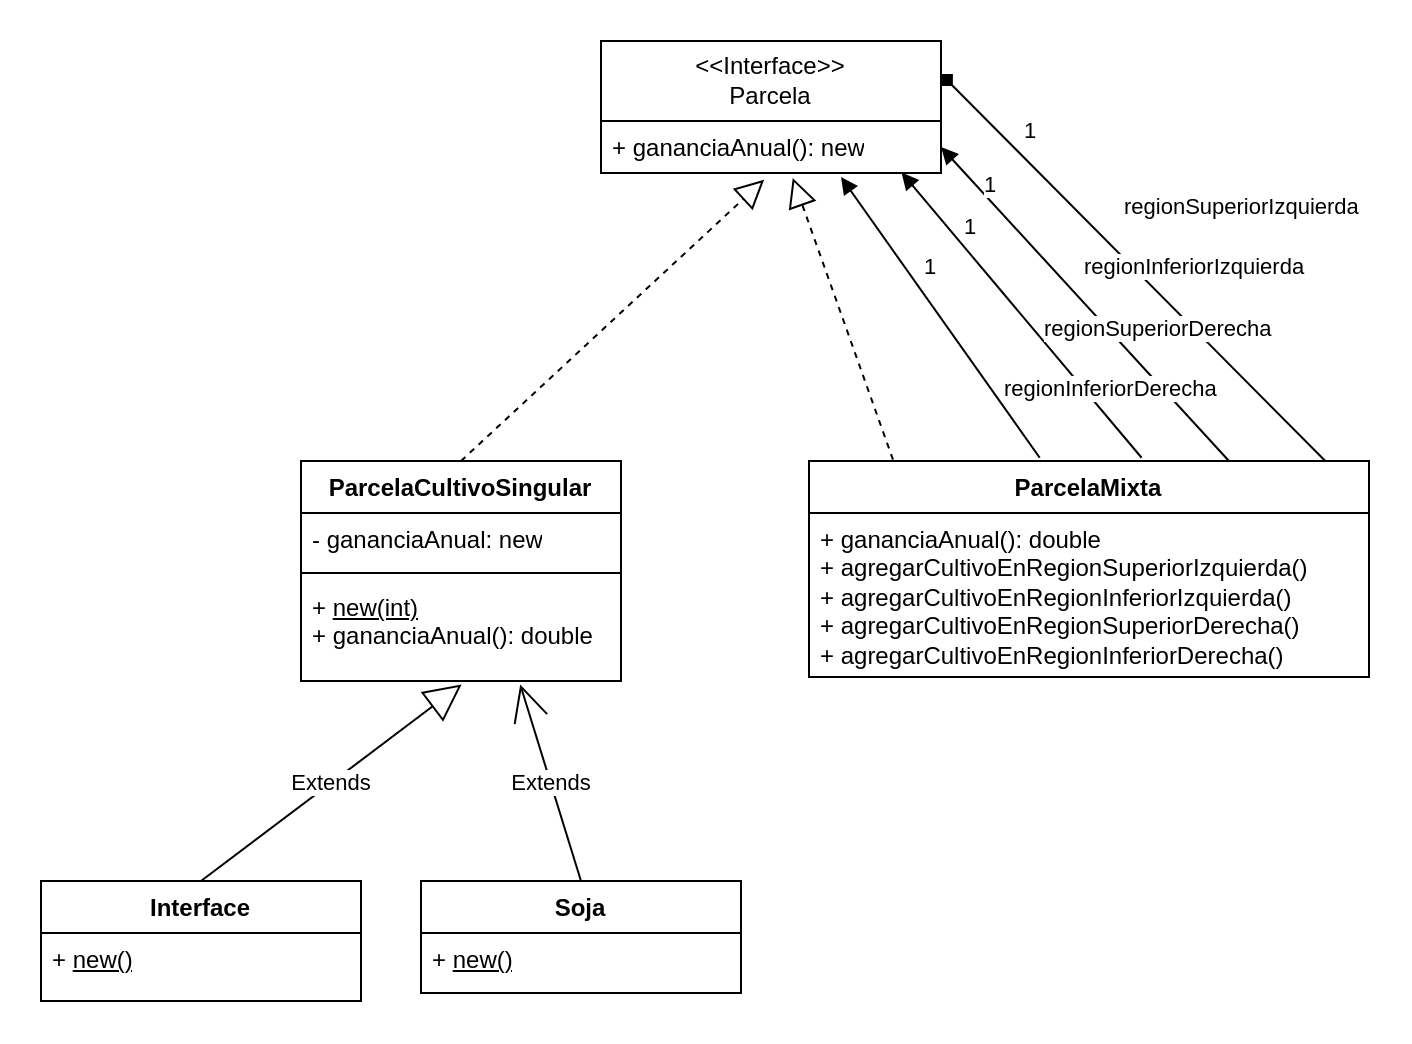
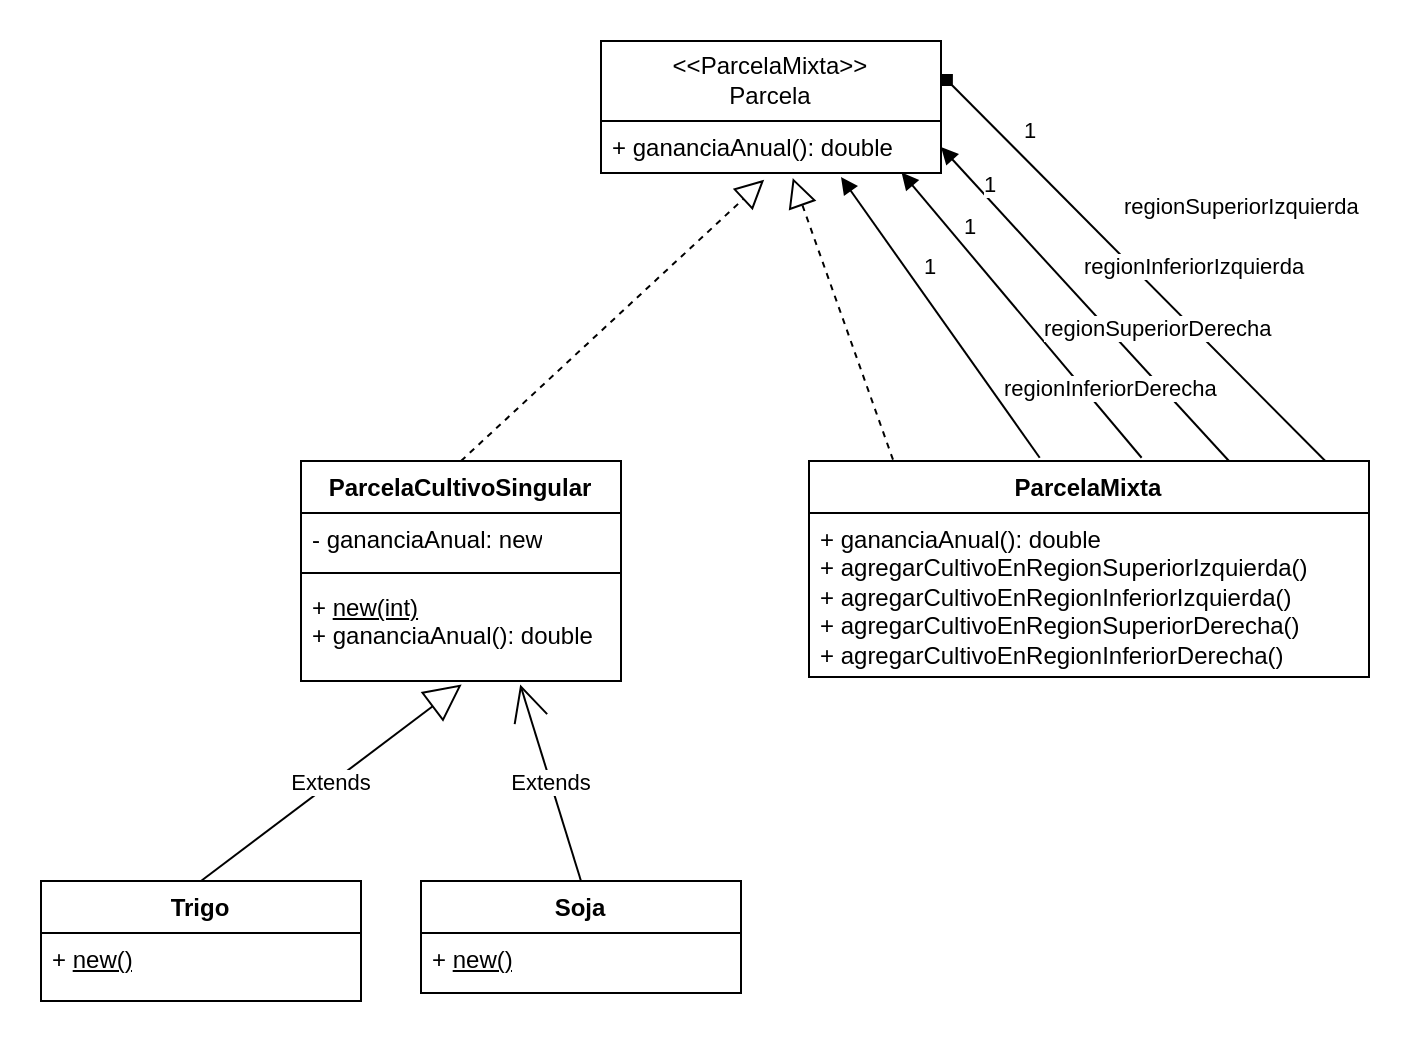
(771, 81) -> (771, 81)
(745, 149) -> (762, 149)
(201, 909) -> (201, 909)
